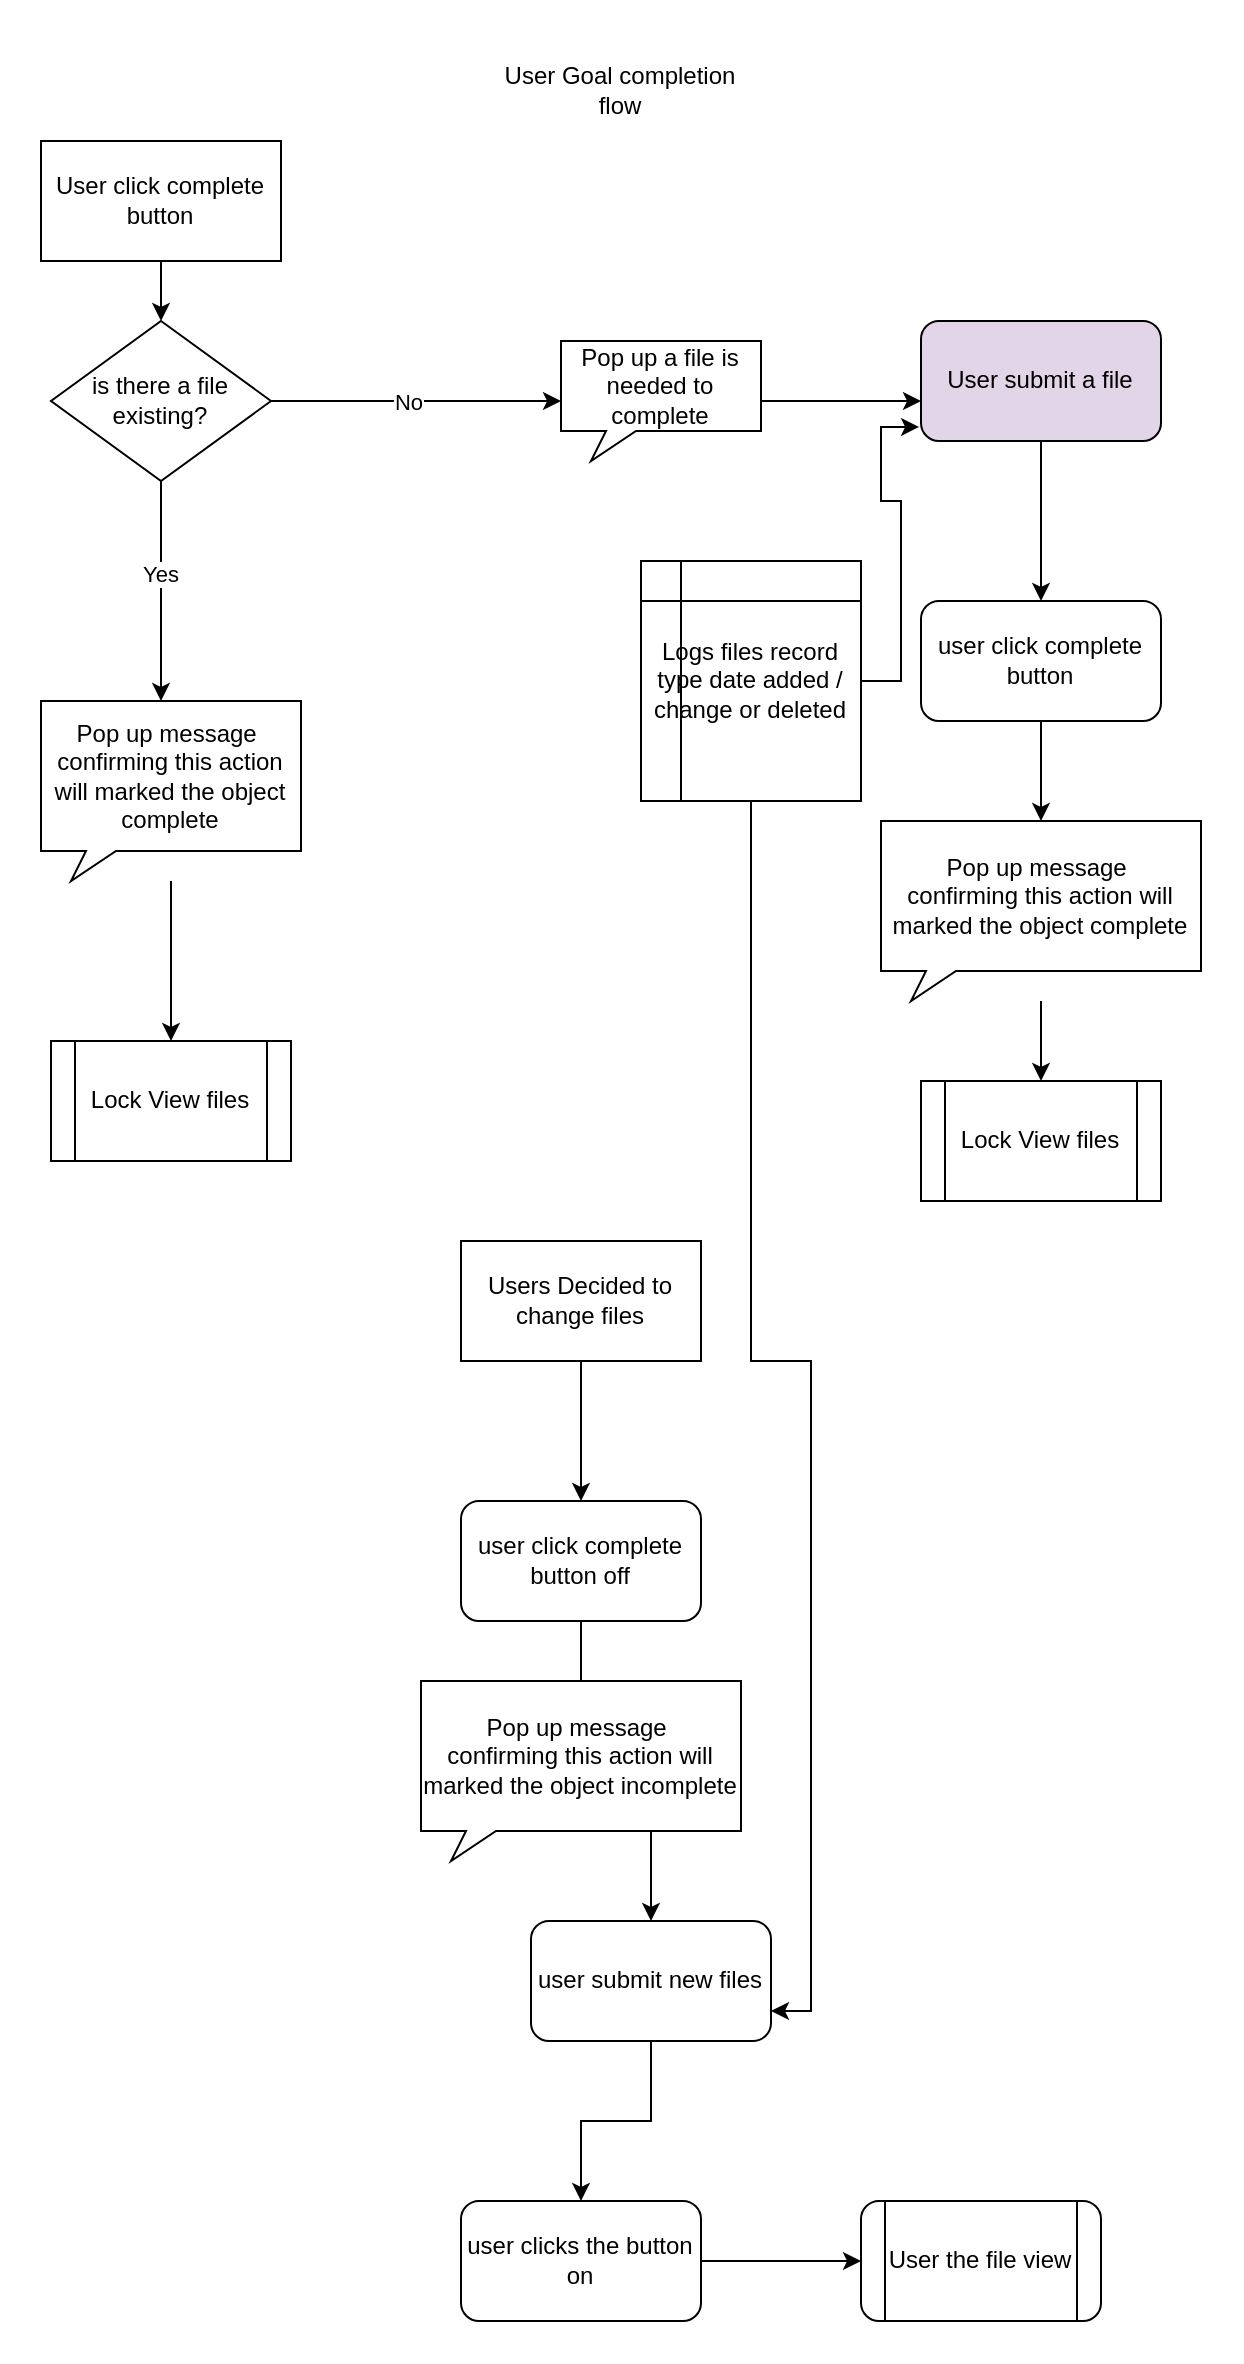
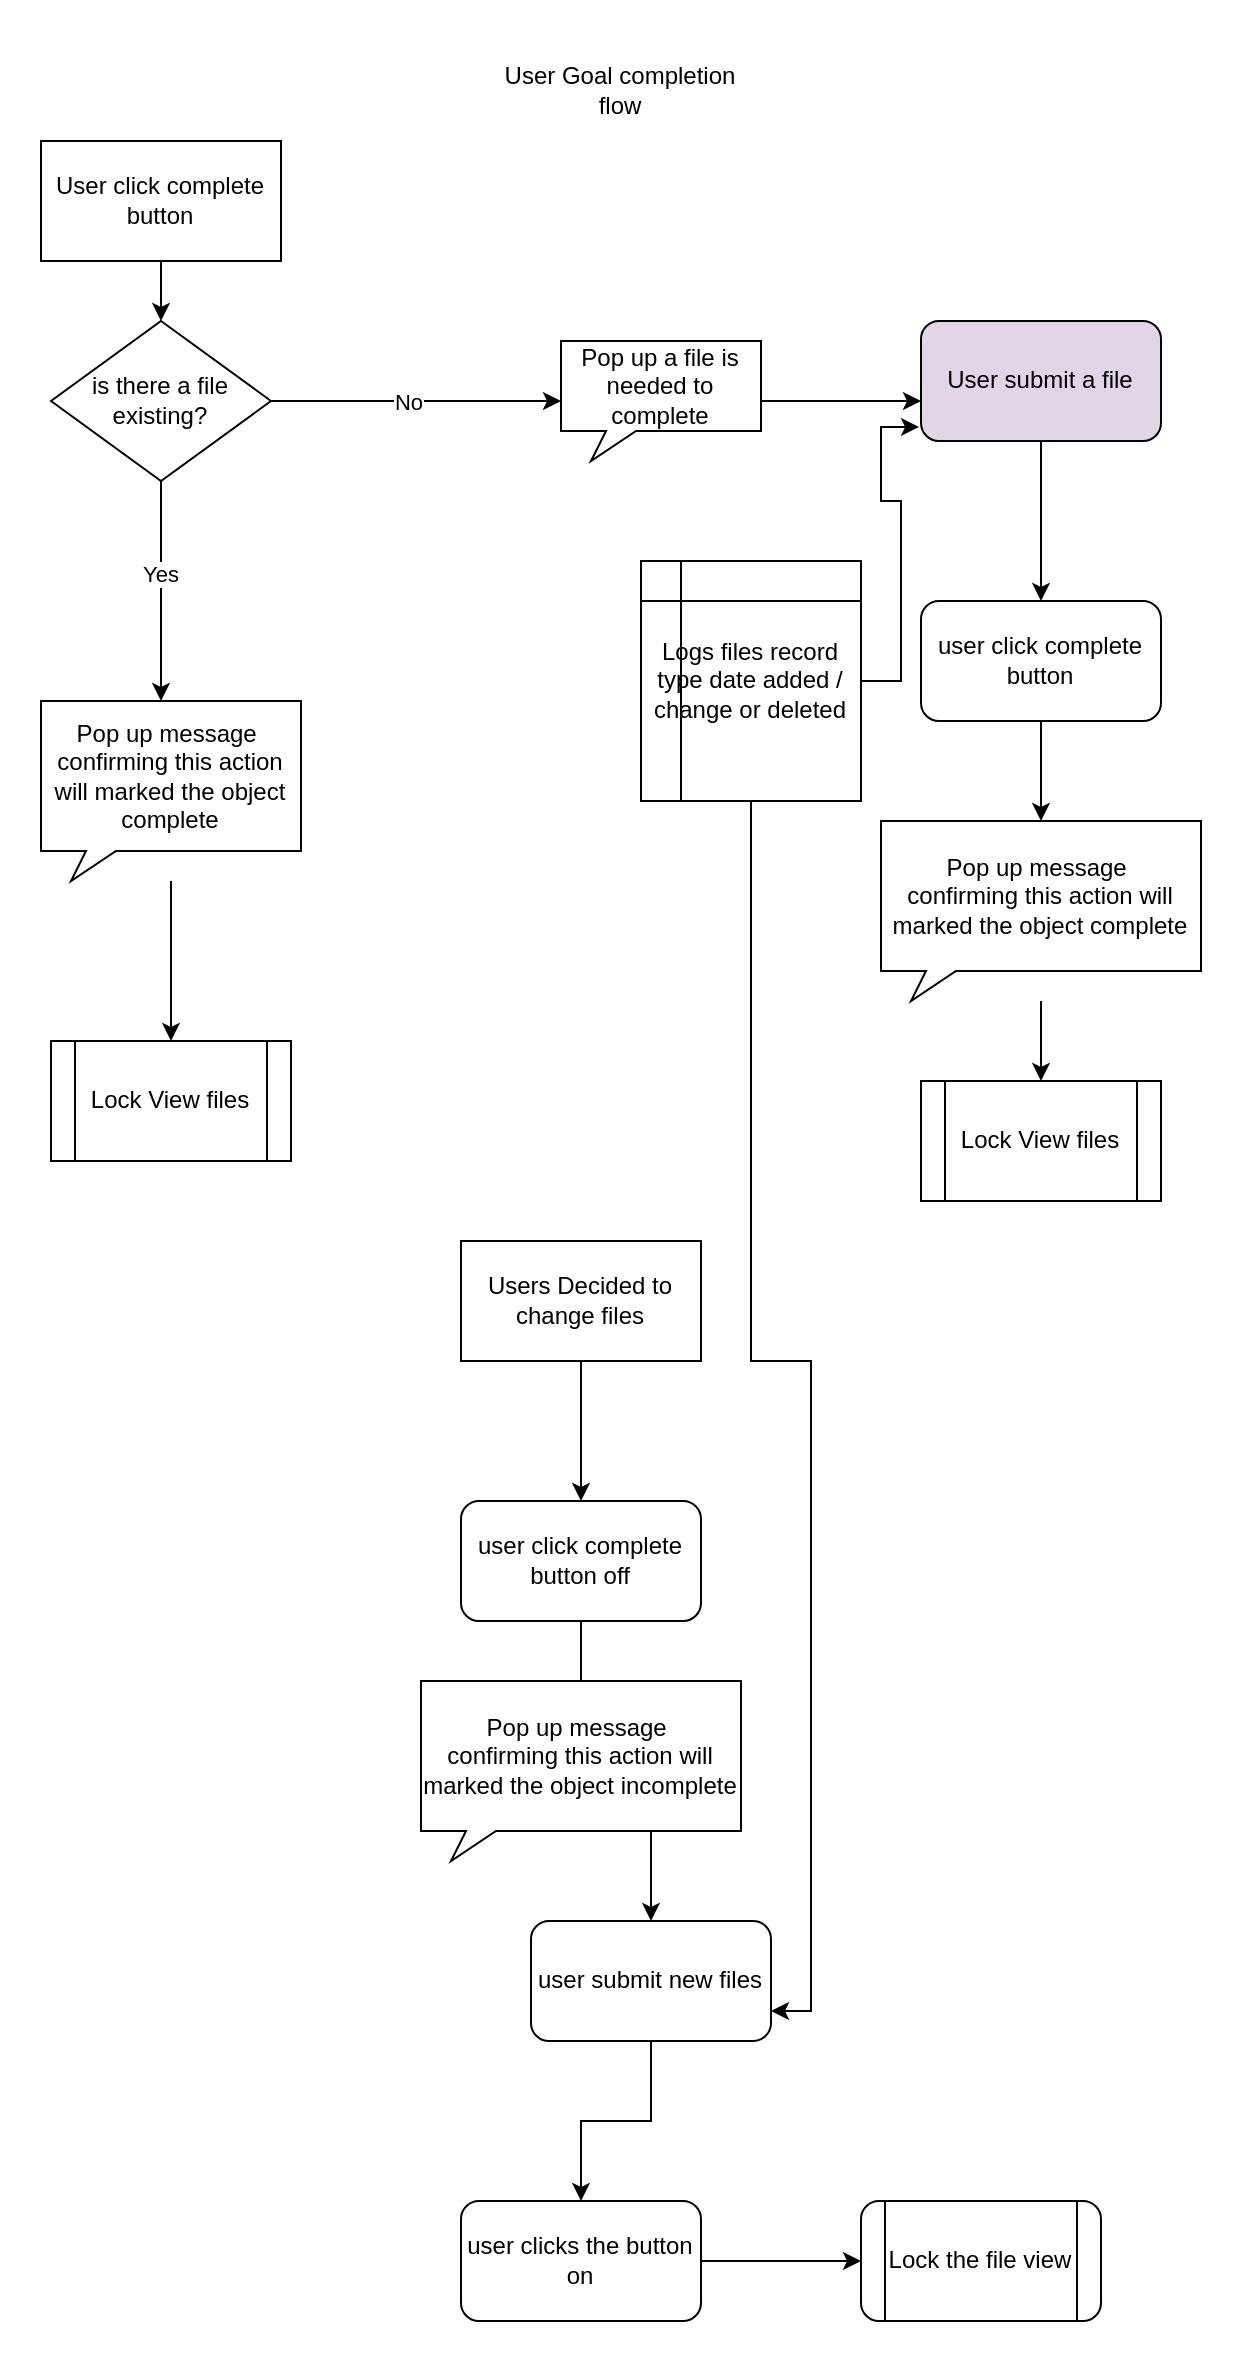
(981, 2261) -> (981, 2261)
